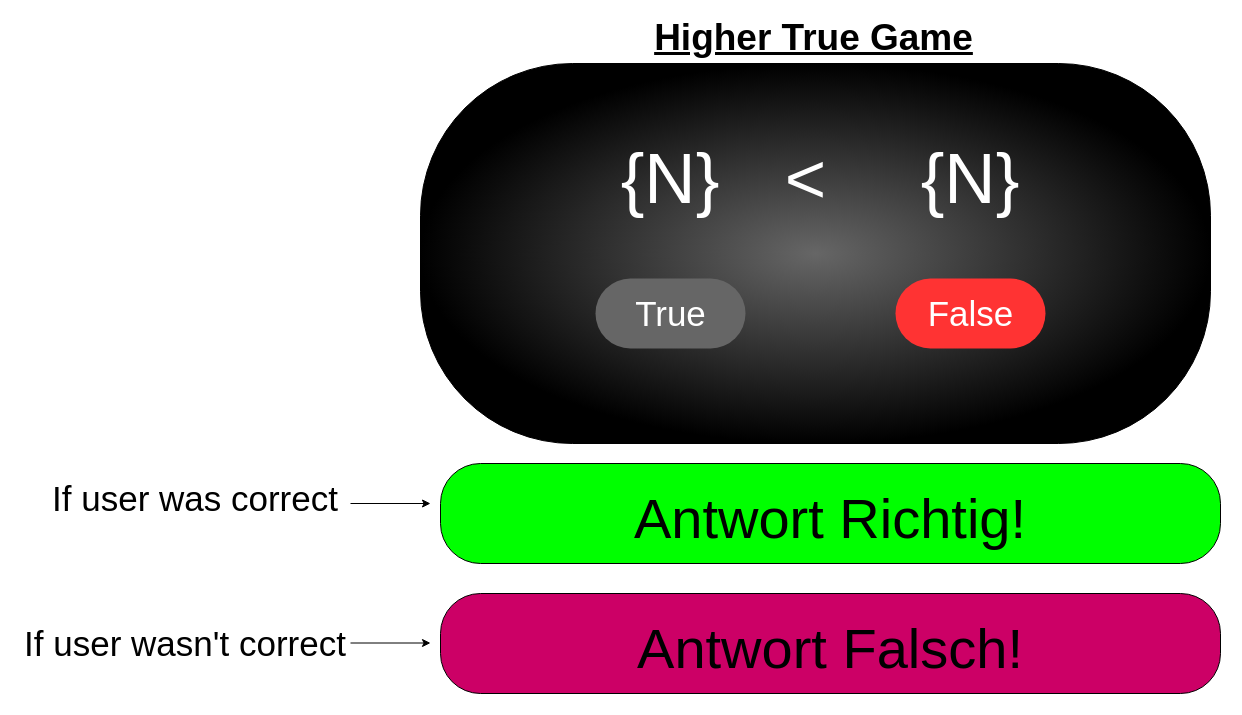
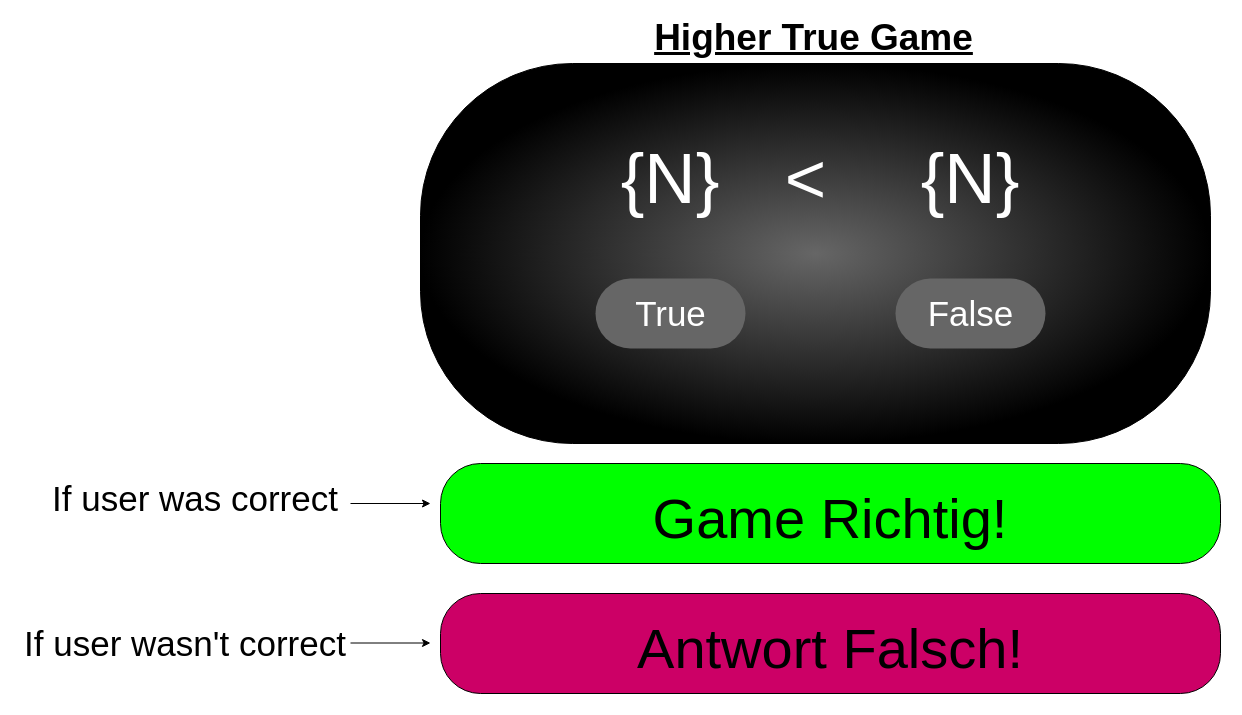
(971, 314) -> (971, 314)
(831, 514) -> (831, 514)
